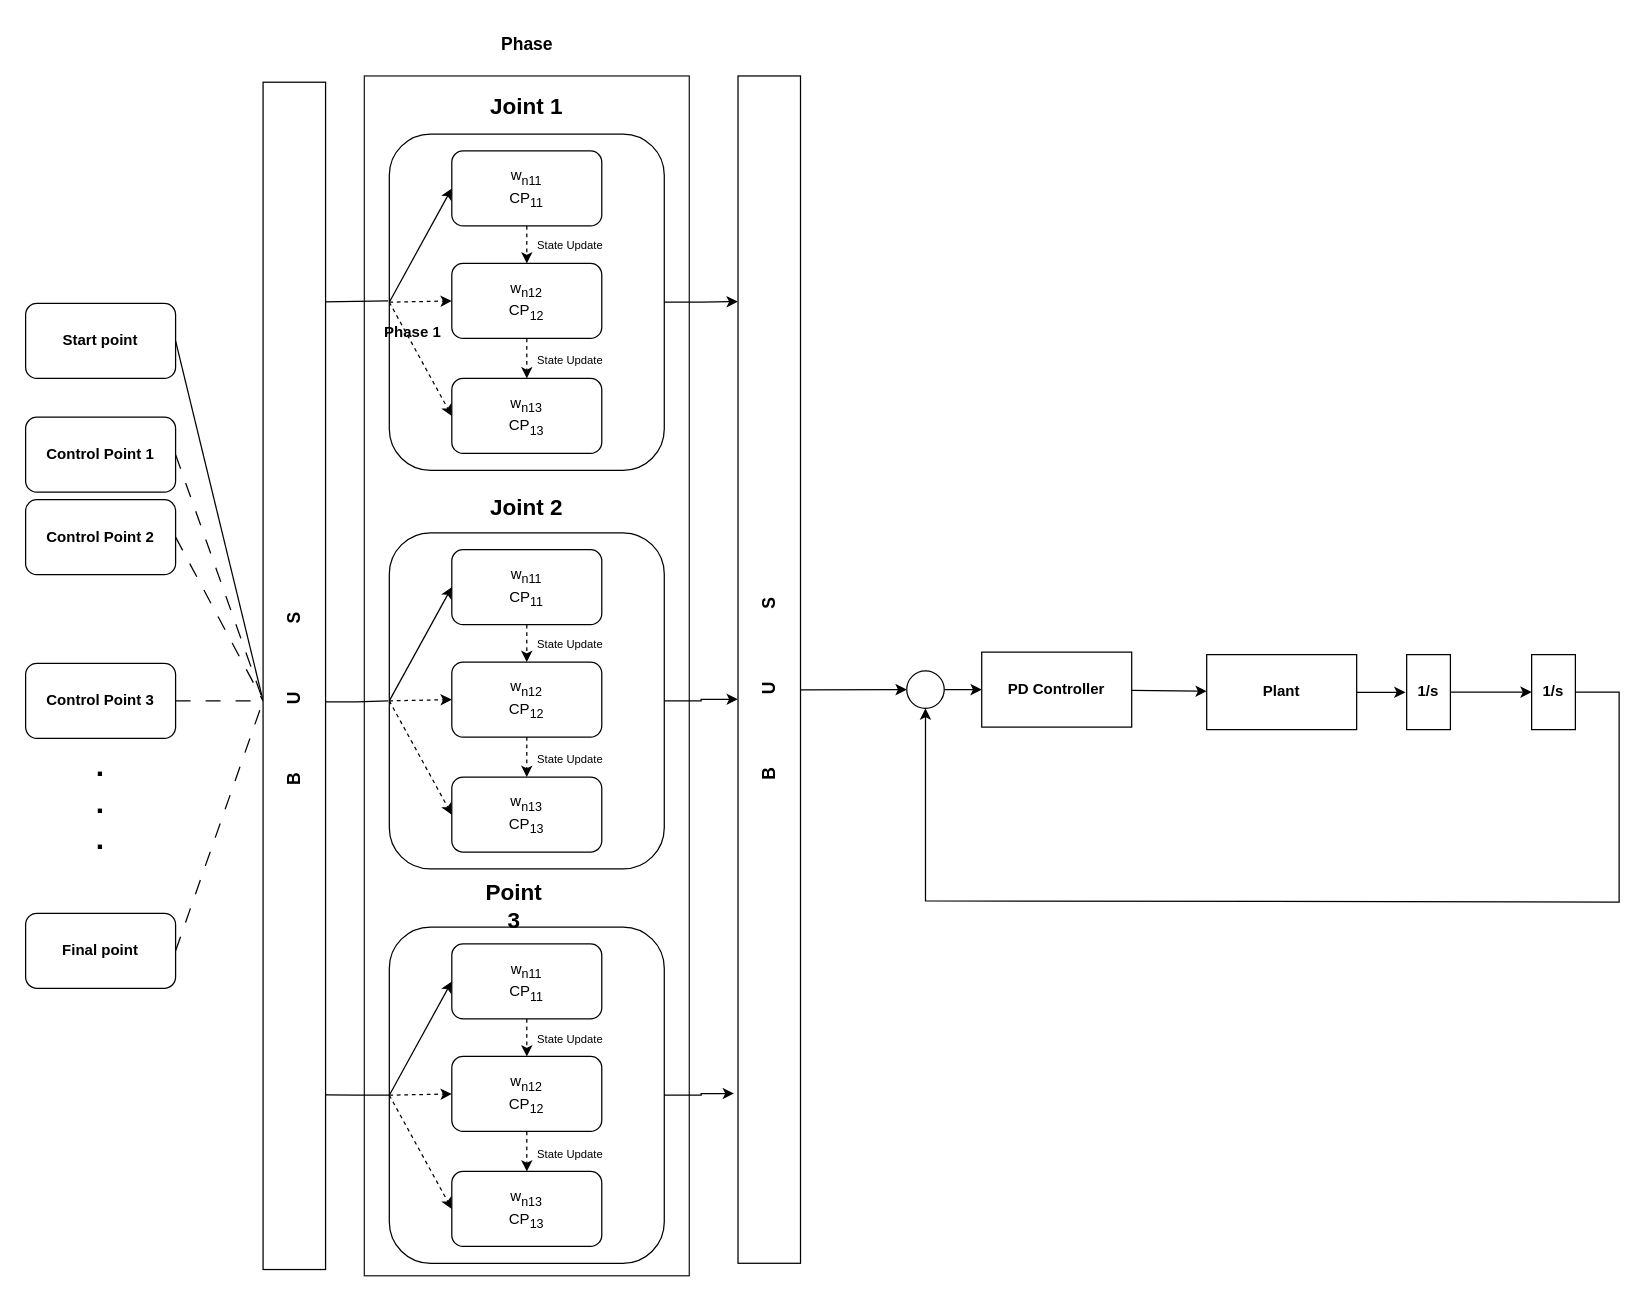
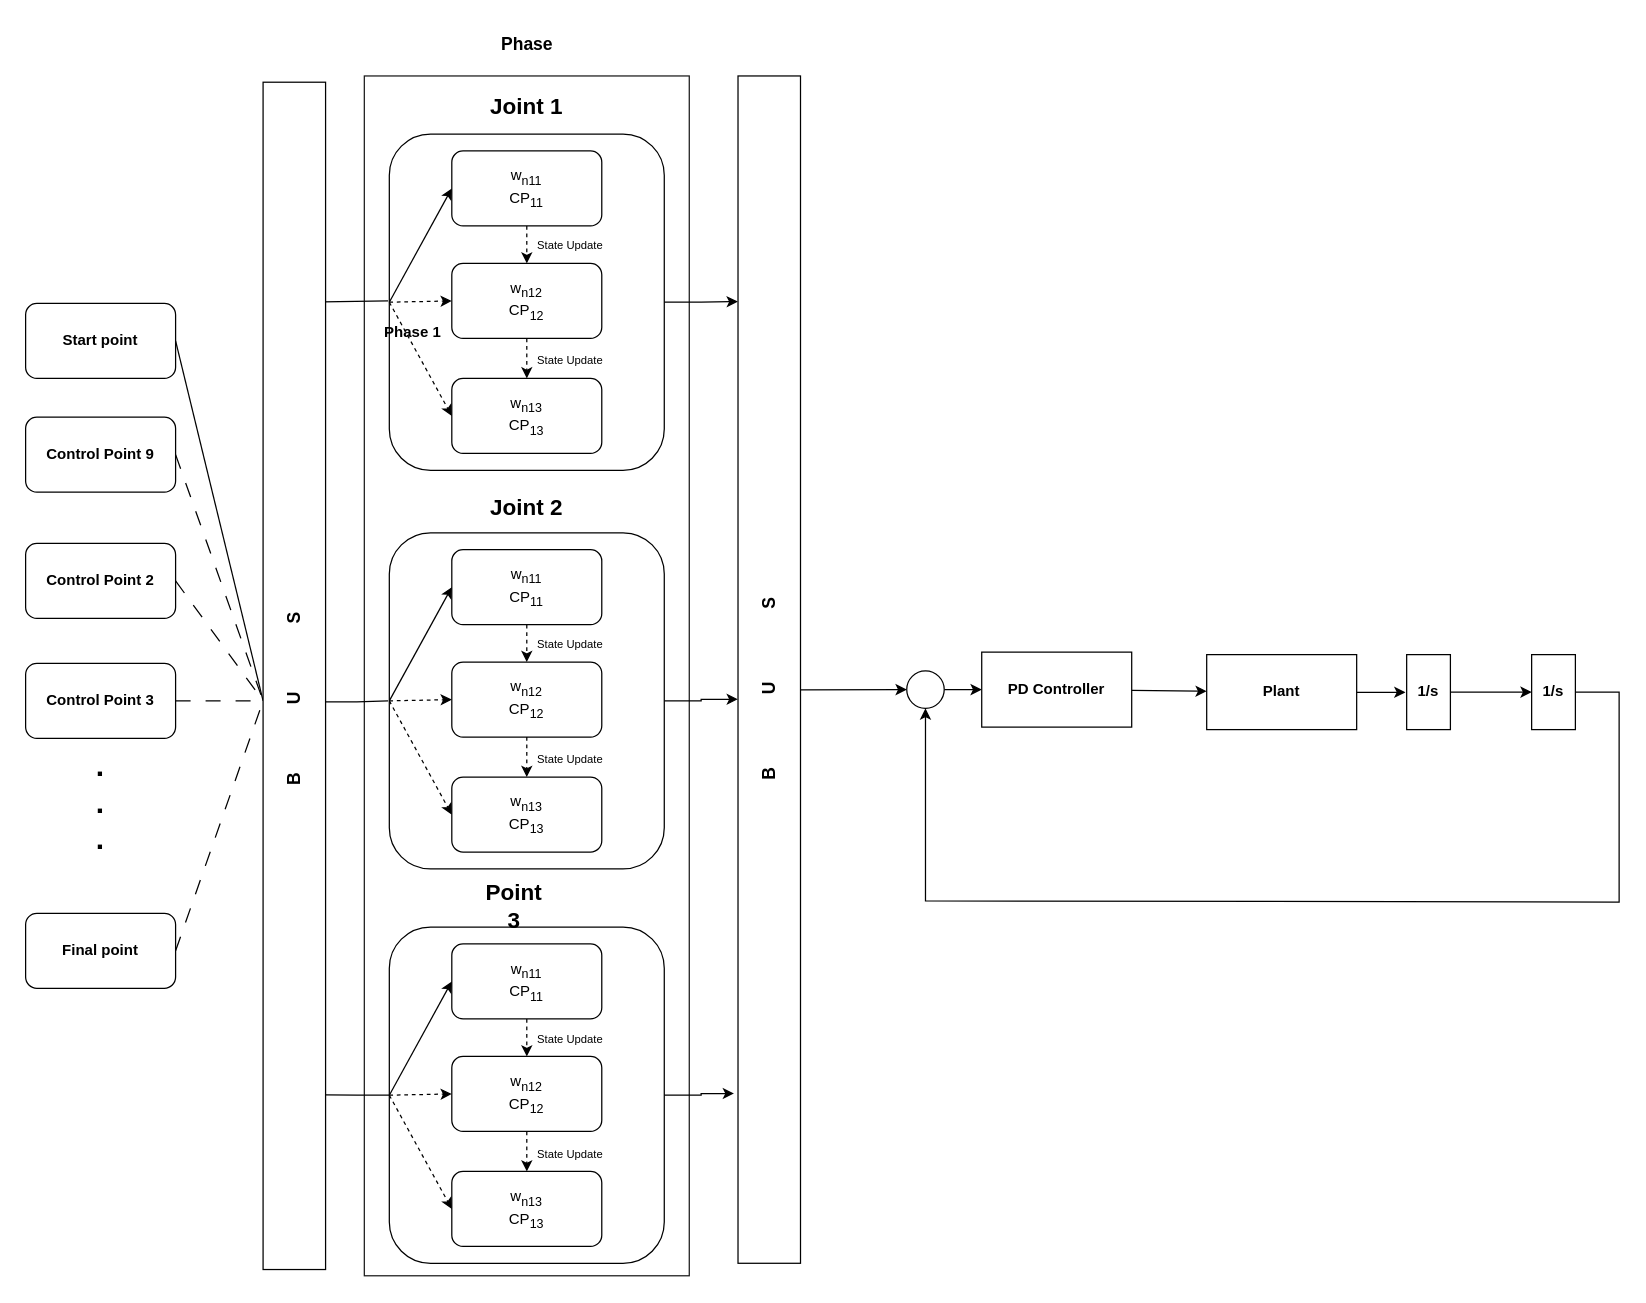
(101, 454) -> (101, 454)
(101, 537) -> (101, 581)
